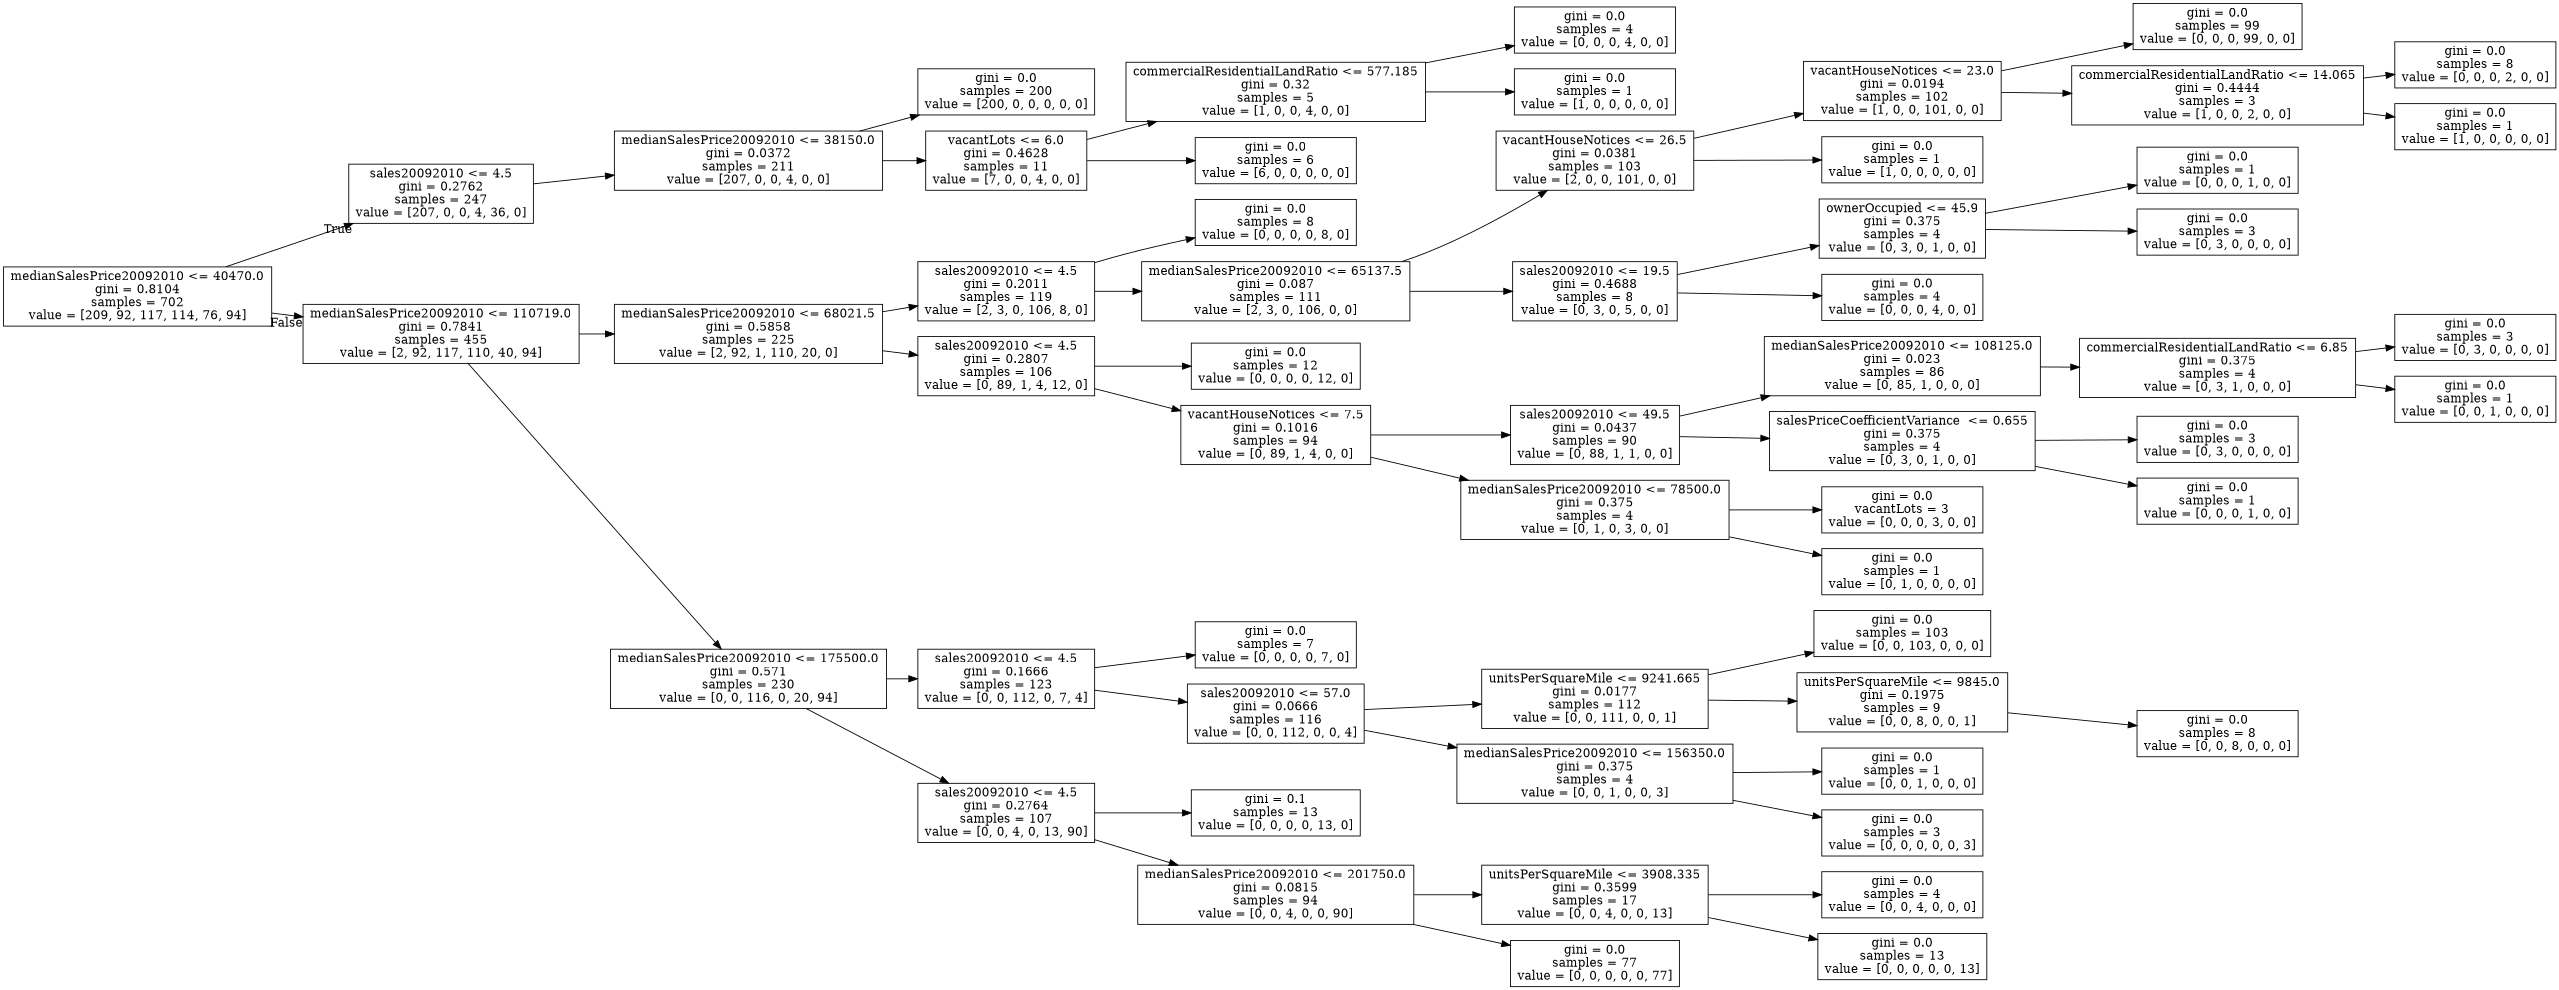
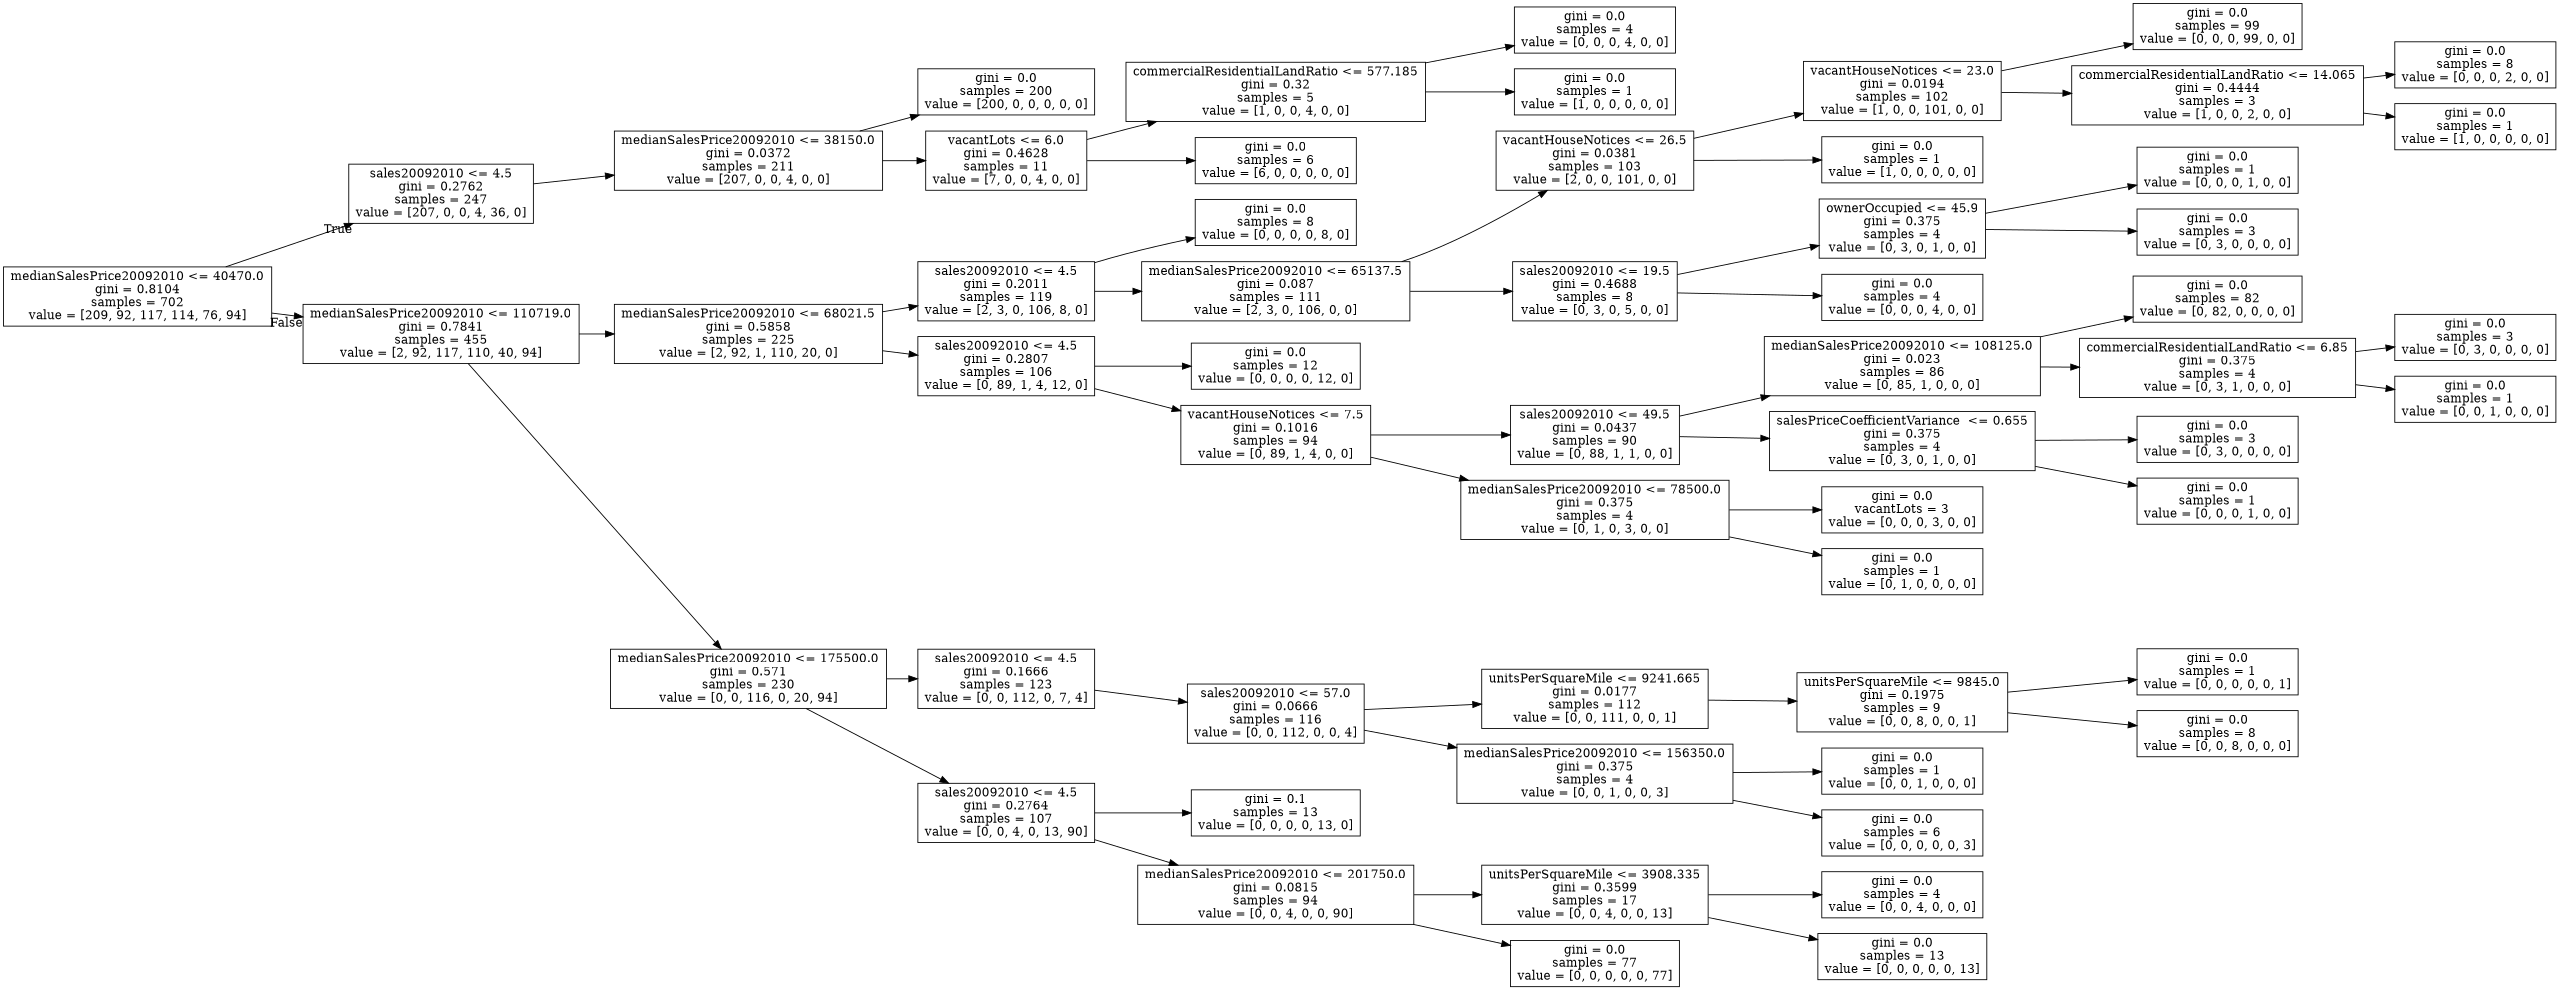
none -> (2218, 299)
(1902, 634) -> none
(1276, 645) -> none
none -> (2218, 672)
(1902, 833) -> (1902, 833)
